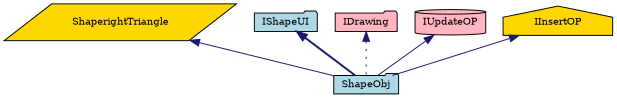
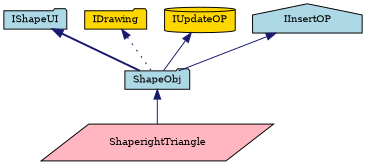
(120, 22) -> (157, 143)
(366, 22) -> (116, 20)
(450, 22) -> (200, 20)
(558, 22) -> (307, 20)
(266, 59) -> (157, 112)
